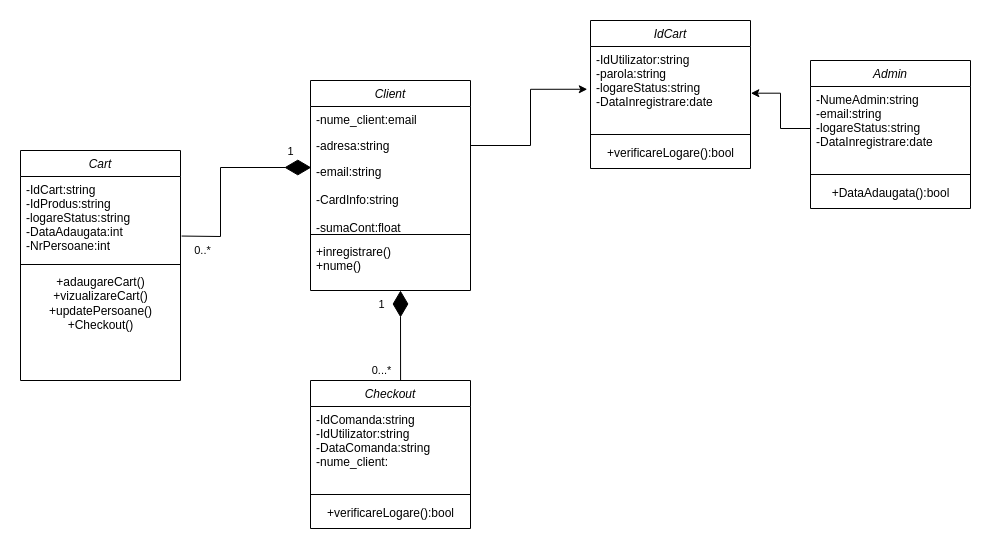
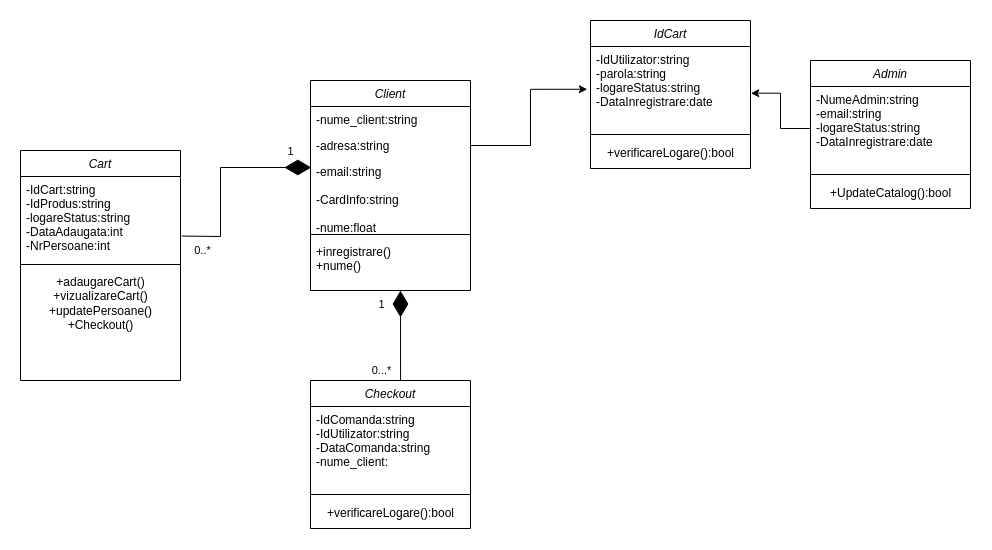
(369, 120) -> (374, 120)
(353, 172) -> (353, 172)
(891, 194) -> (891, 194)
